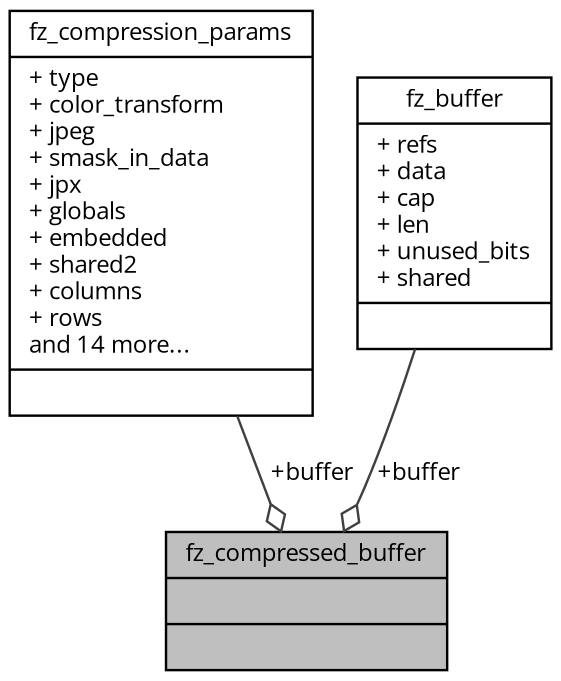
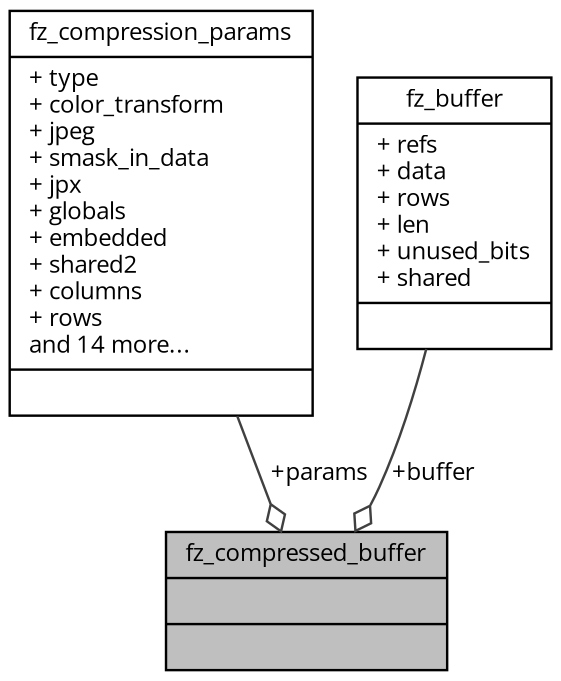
(407, 199) -> (414, 199)
(310, 474) -> (317, 474)
